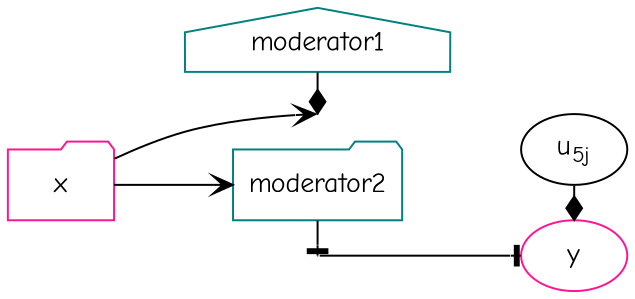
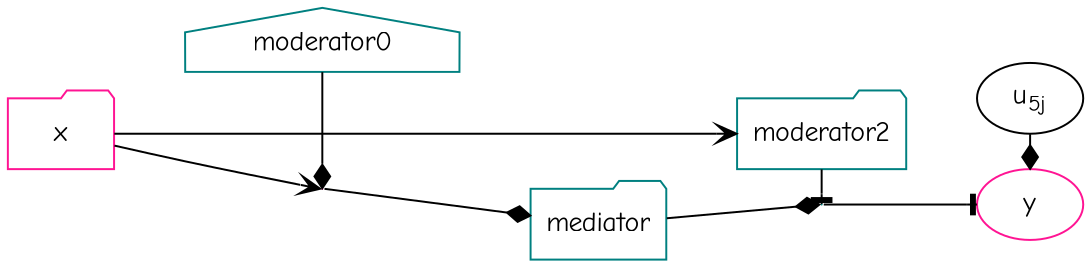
(318, 43) -> (322, 43)
none -> (598, 224)
